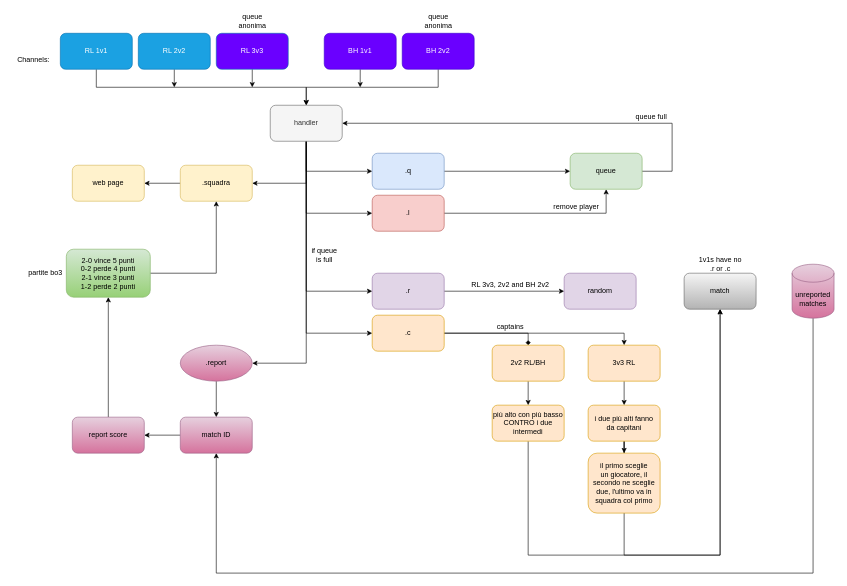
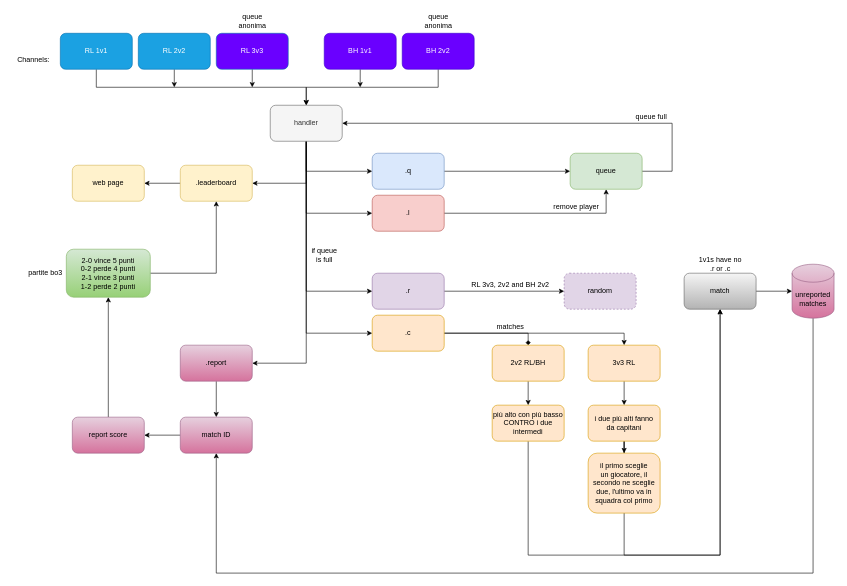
(216, 183) -> (216, 183)
(600, 291) -> (600, 291)
none -> (786, 291)
(511, 327) -> (511, 327)
(216, 363) -> (216, 363)
